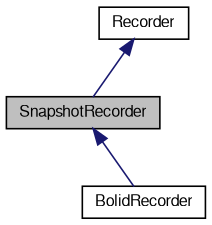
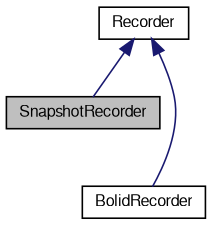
(118, 164) -> (175, 121)
